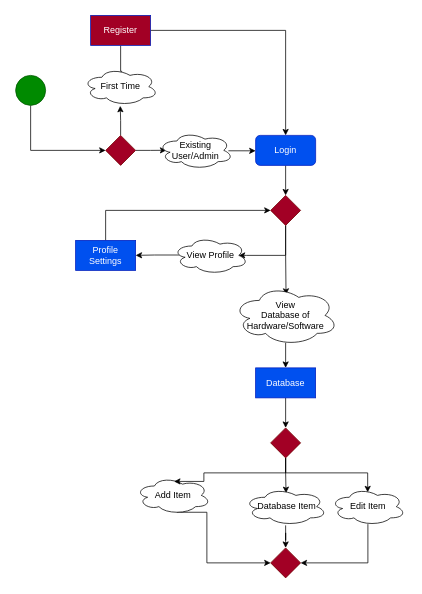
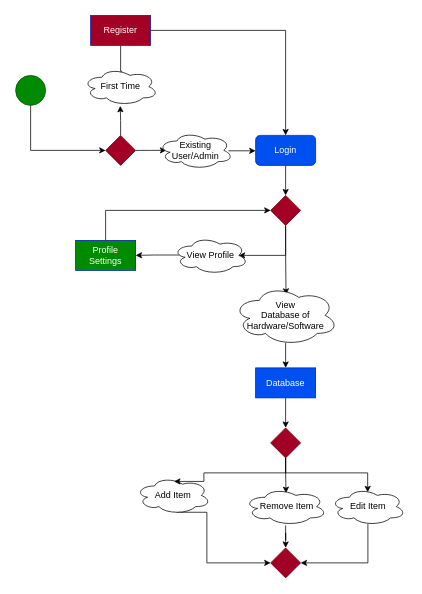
(105, 255) -> (105, 255)
(285, 507) -> (285, 507)
